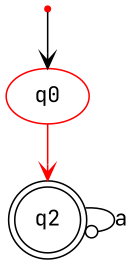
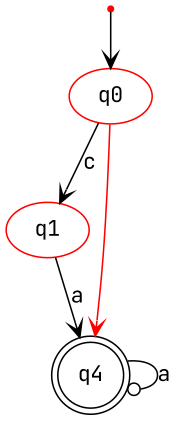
(48, 220) -> (91, 375)
none -> (48, 230)
